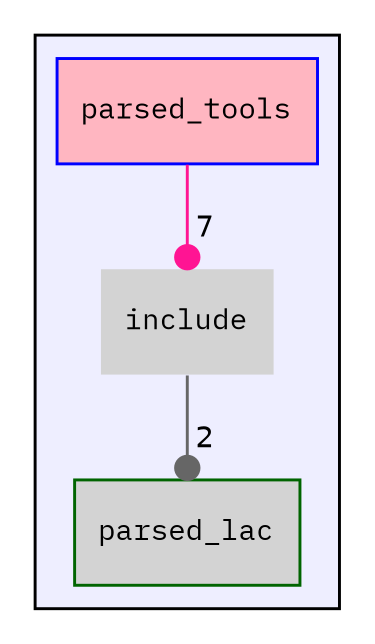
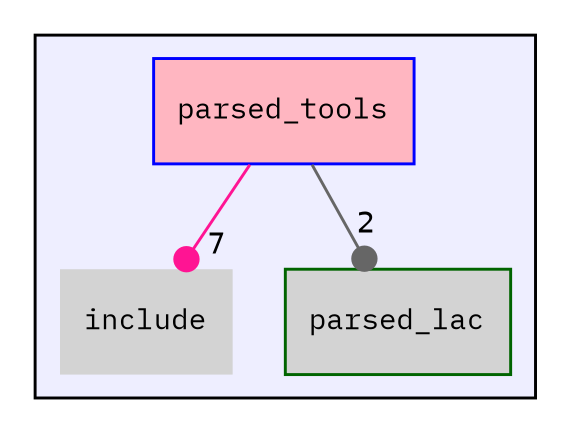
(187, 416) -> (335, 206)
